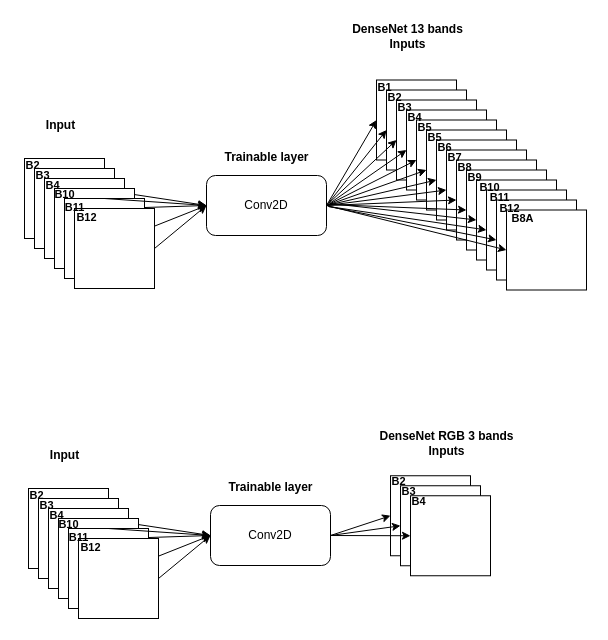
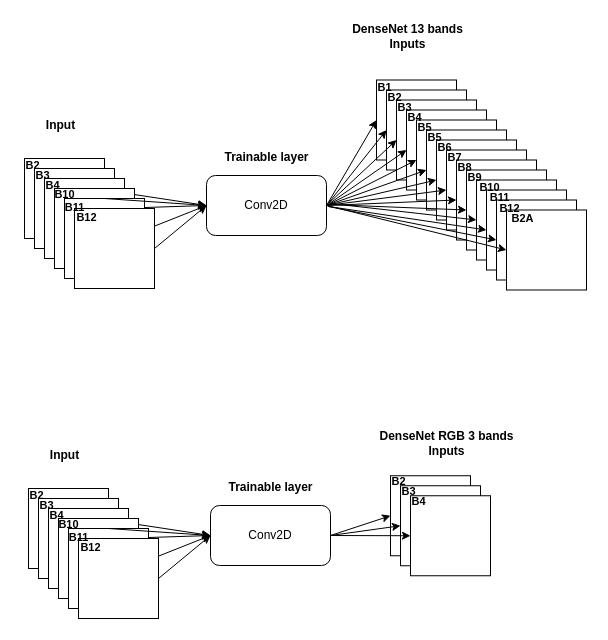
(523, 219) -> (523, 219)
